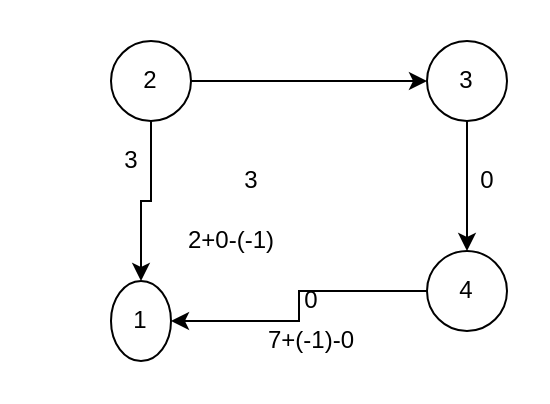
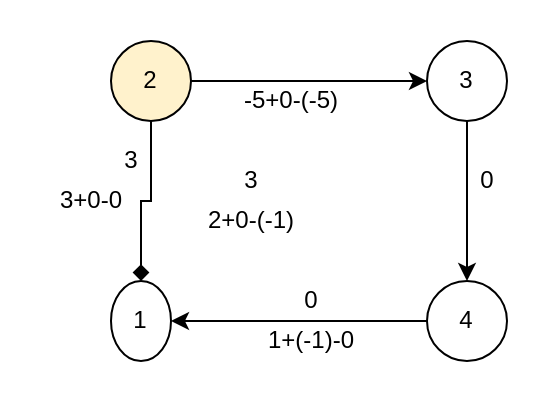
(151, 81) -> (151, 81)
none -> (291, 101)
none -> (91, 201)
(231, 241) -> (251, 221)
(141, 266) -> (141, 265)
(467, 291) -> (467, 321)
(312, 341) -> (312, 341)
